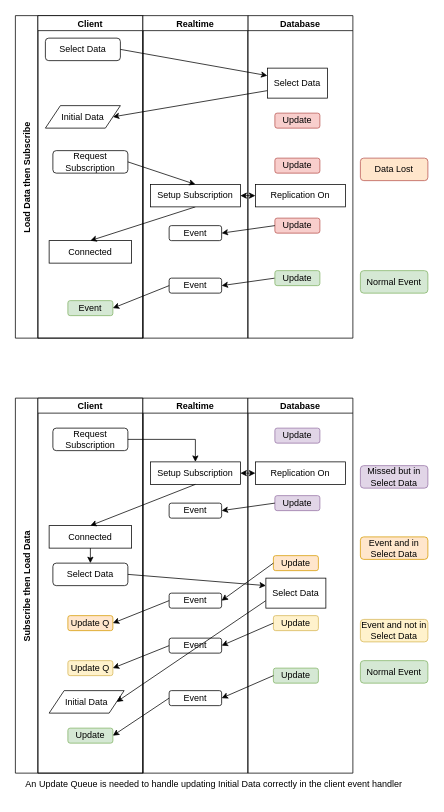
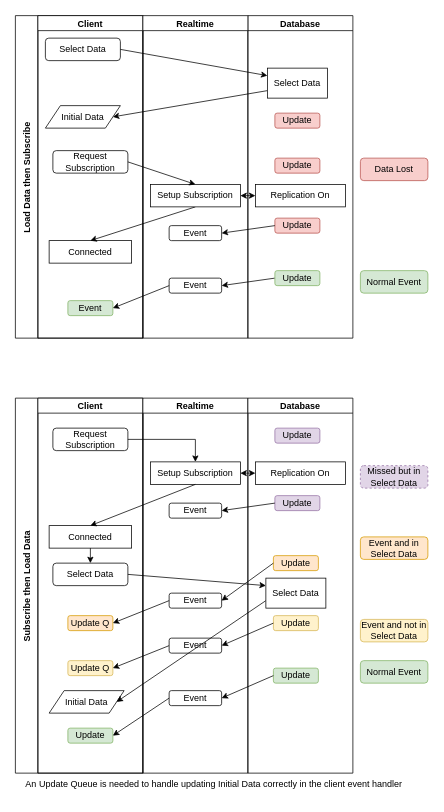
(394, 169) -> (394, 169)
(394, 477) -> (394, 477)
